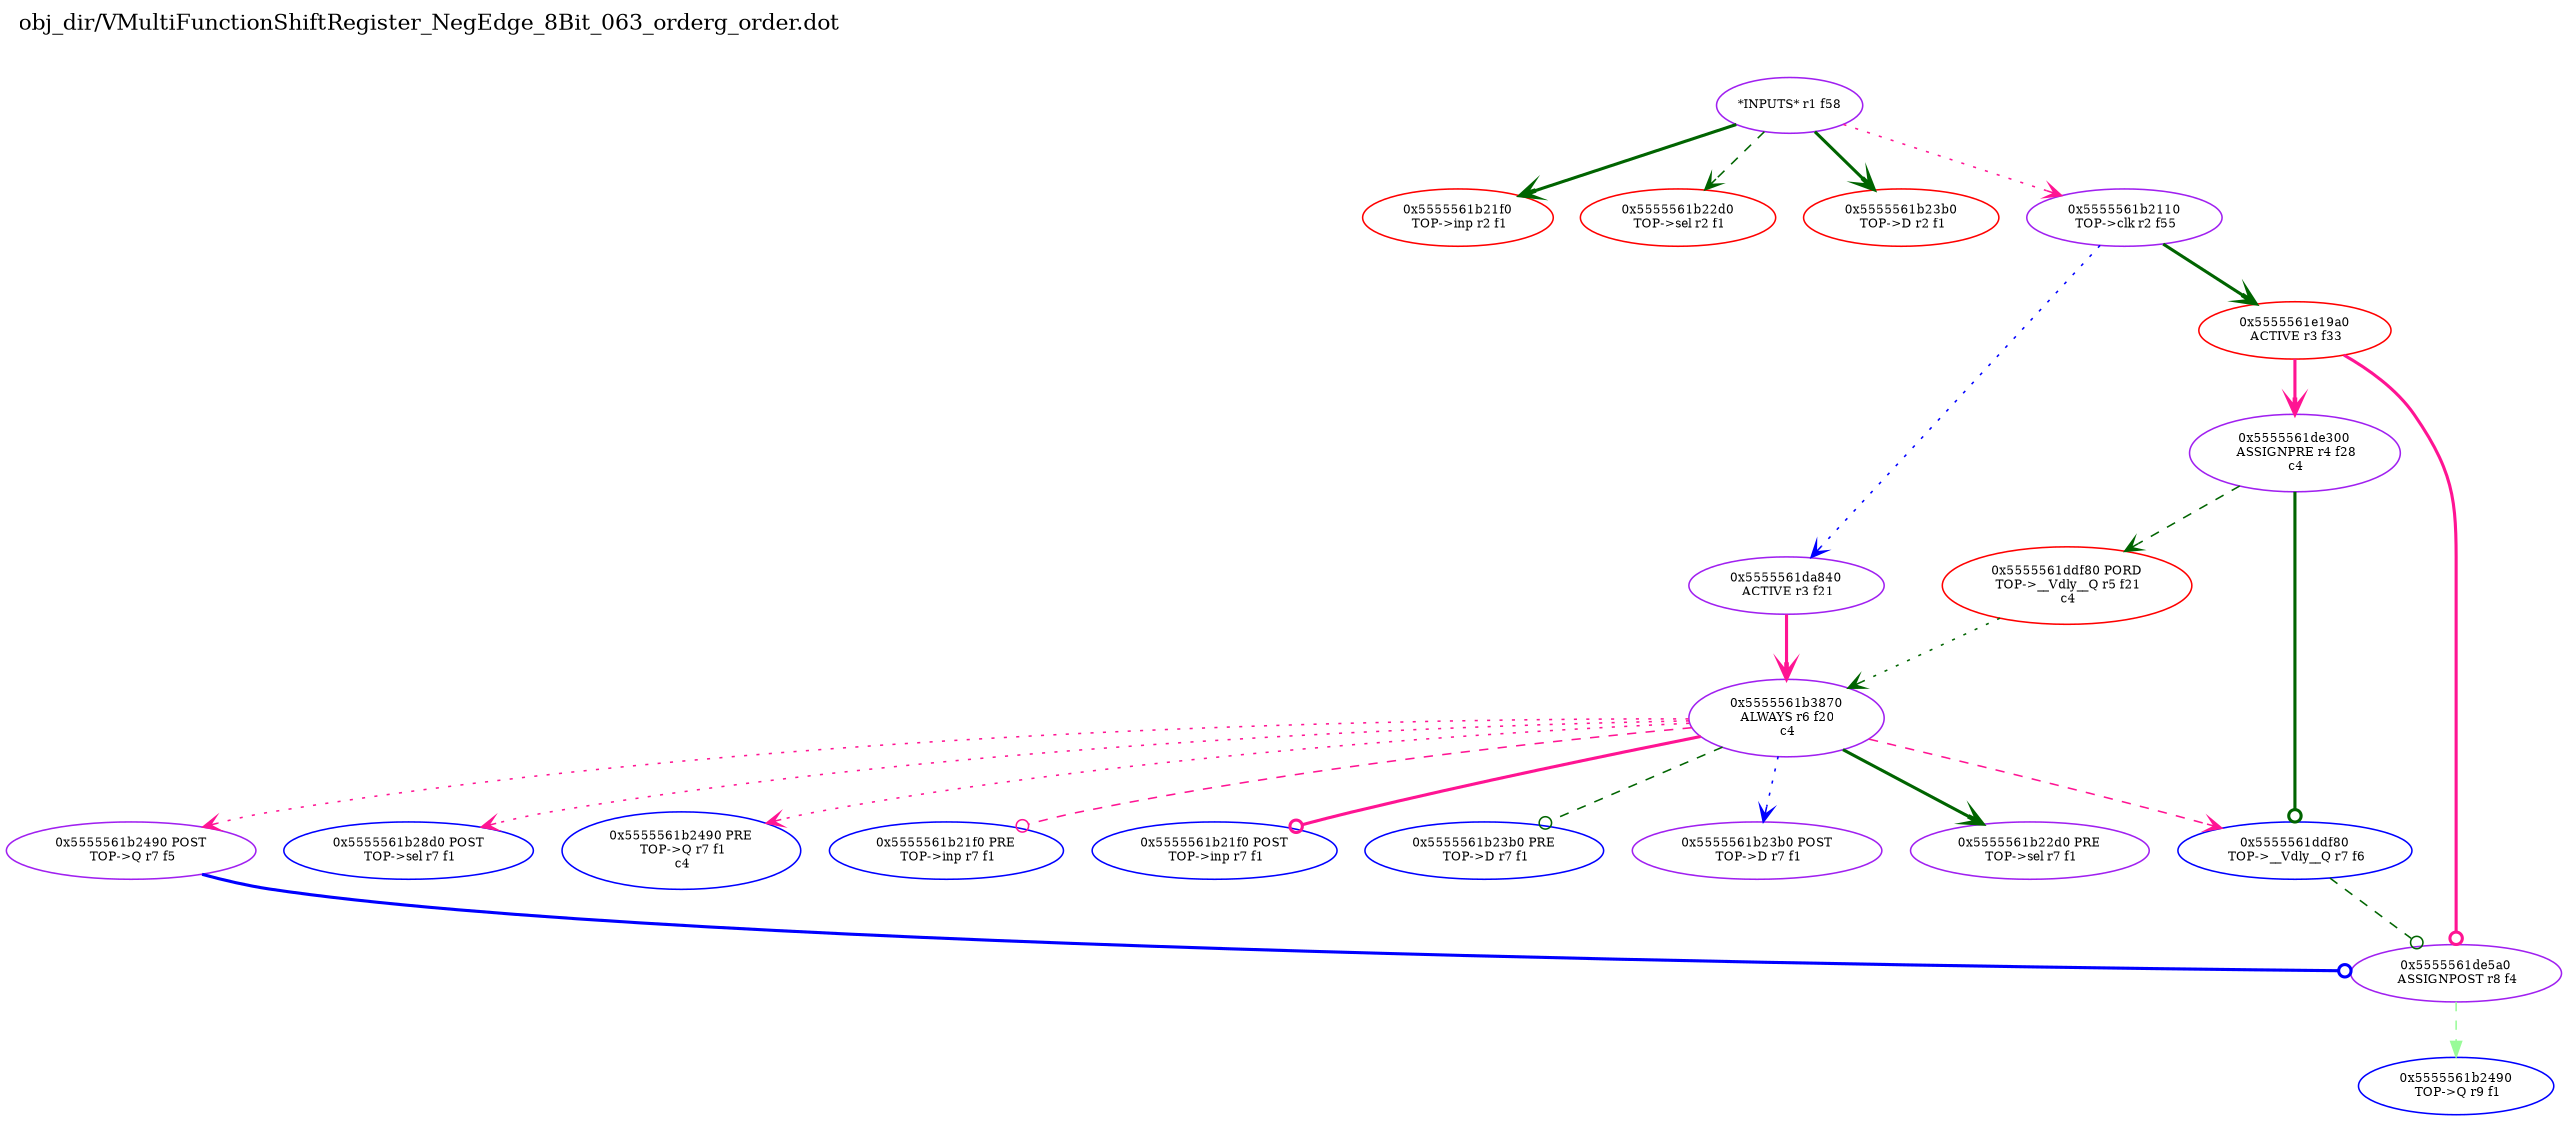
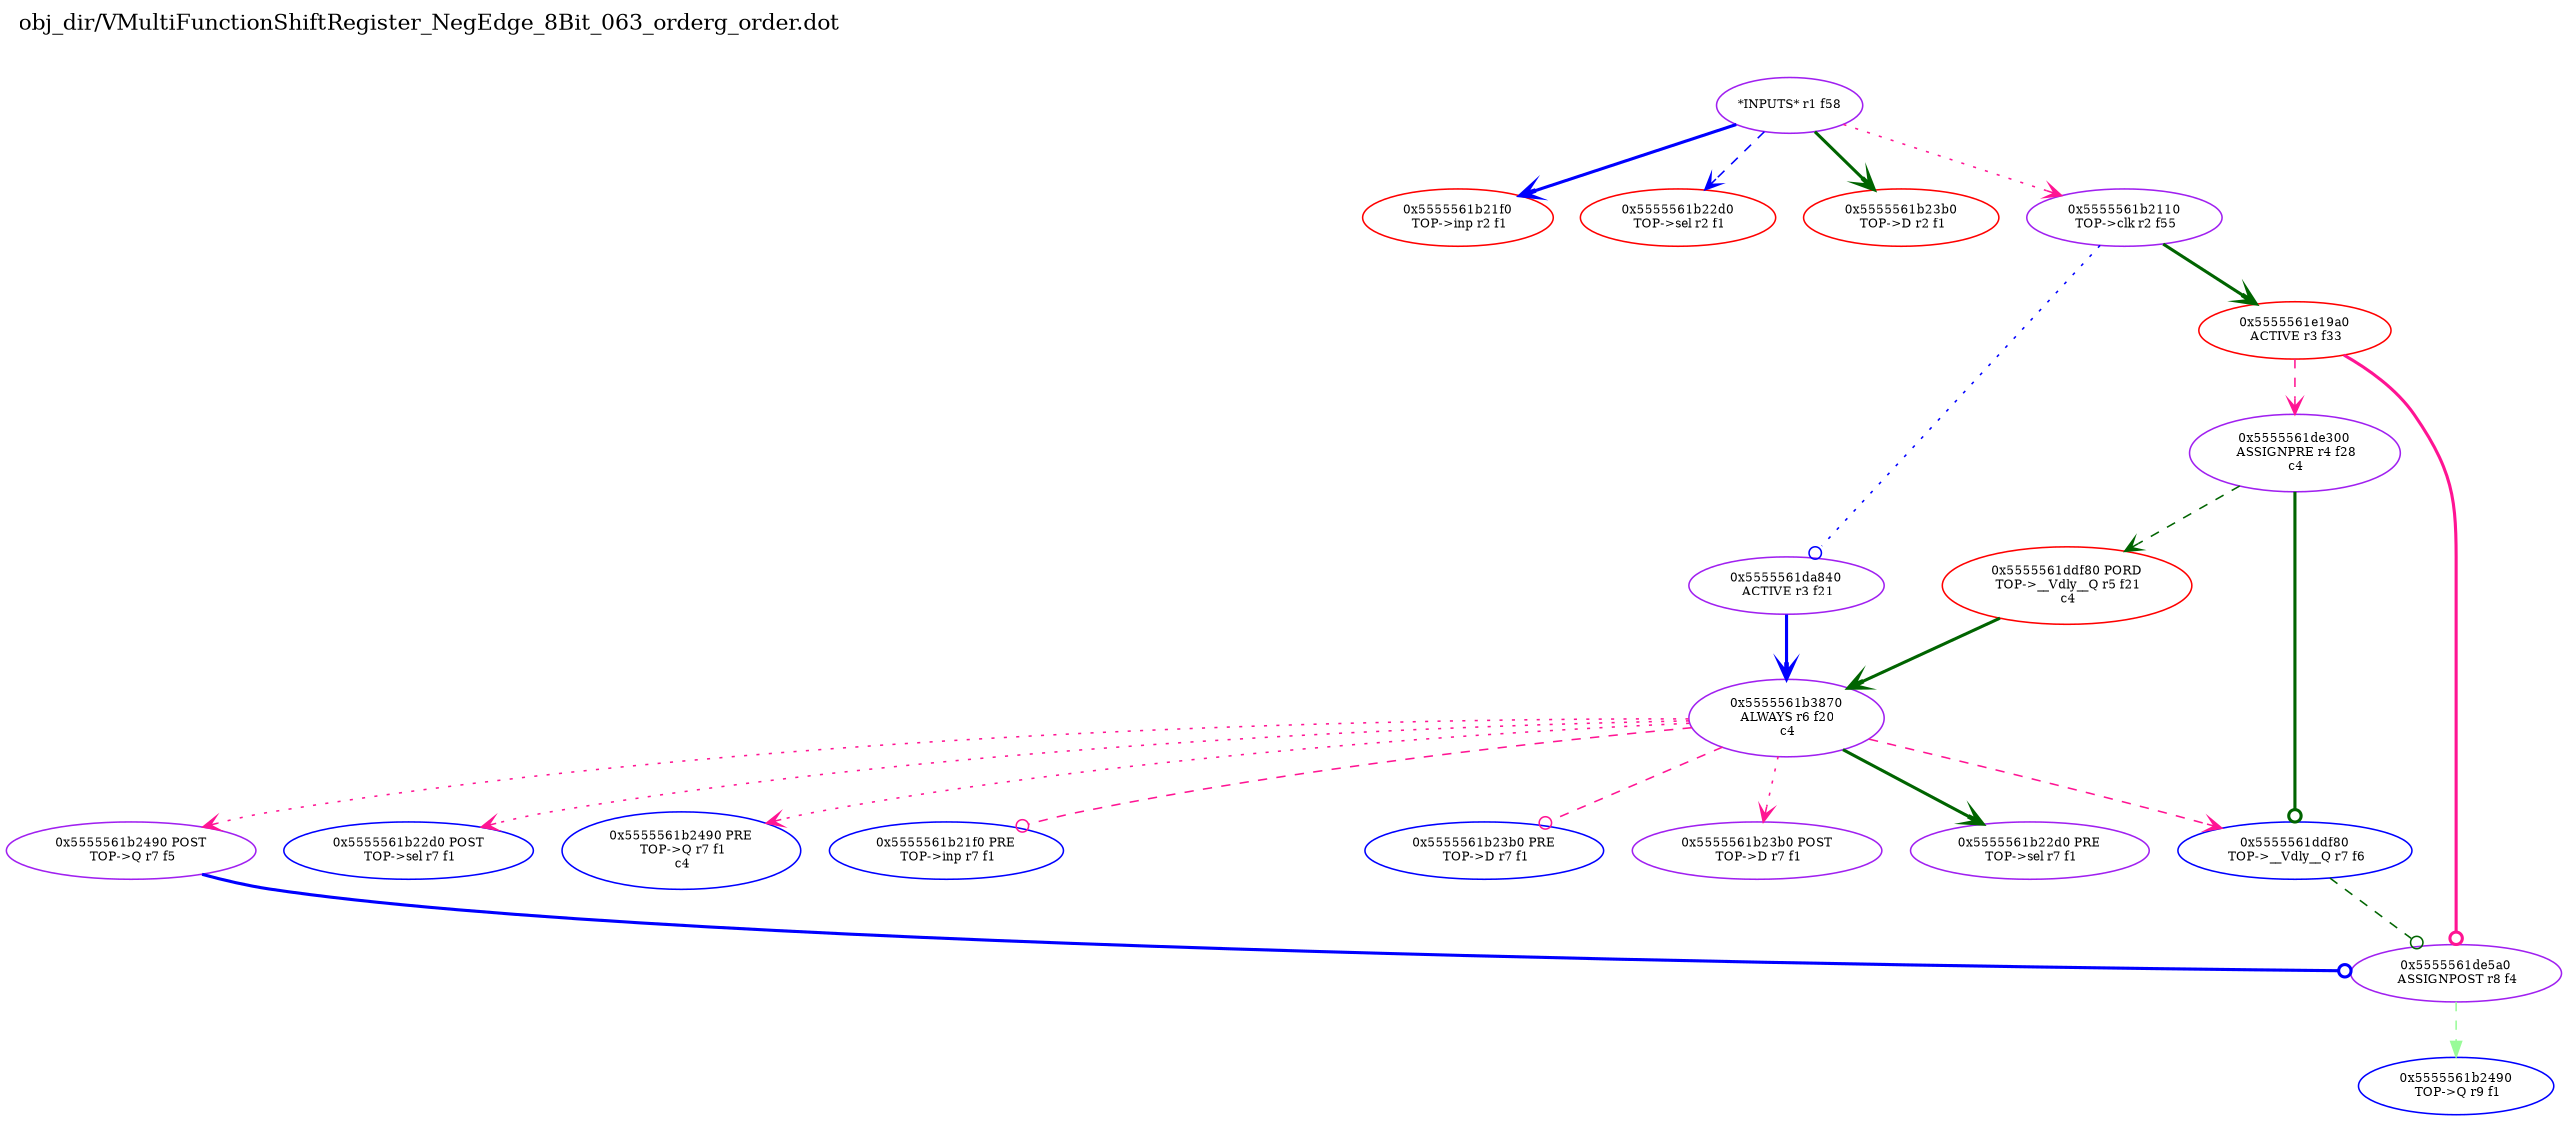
(1740, 155) -> (1740, 155)
(1635, 158) -> (1635, 158)
(2295, 379) -> (2295, 379)
(1961, 396) -> (1961, 396)
(1787, 639) -> (1787, 639)
(1931, 650) -> (1931, 650)
(1772, 782) -> (1772, 782)
(1637, 784) -> (1637, 784)
(409, 851) -> (409, 851)
(1215, 851) -> none
